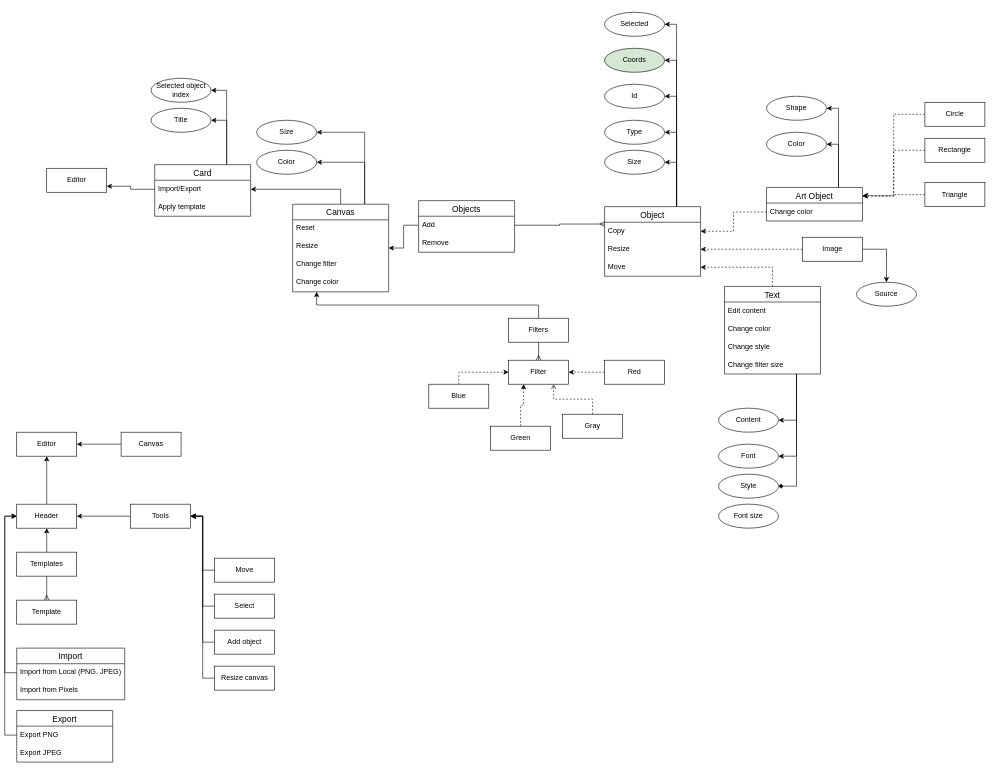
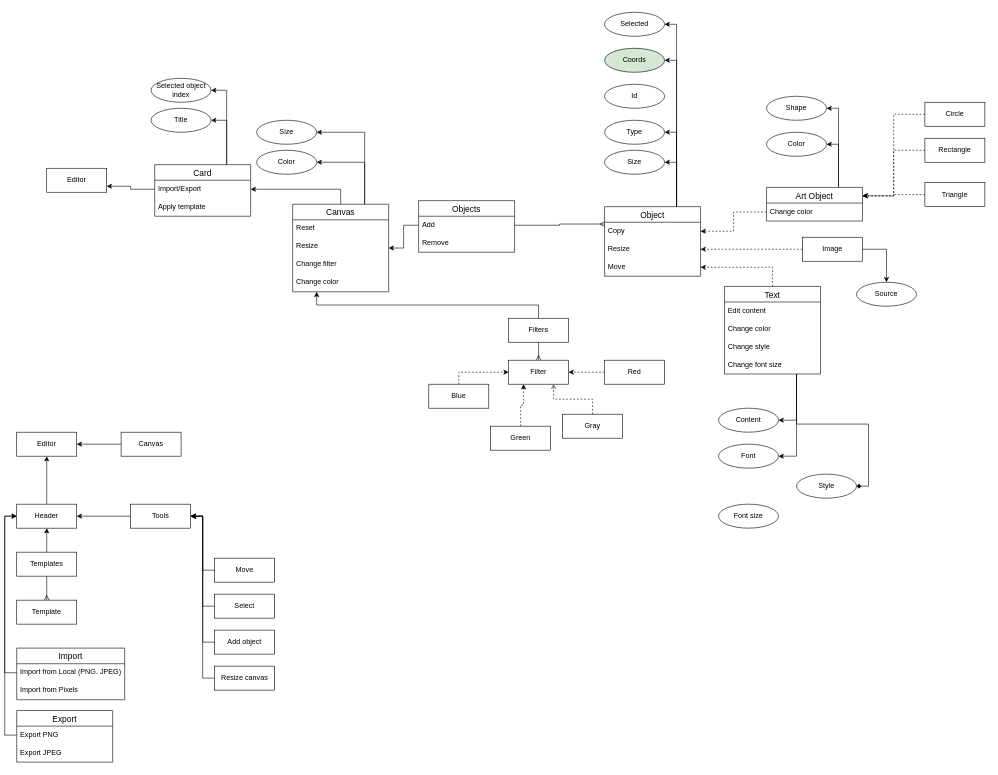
(670, 96) -> none
(759, 364) -> (757, 364)
(749, 486) -> (827, 486)
